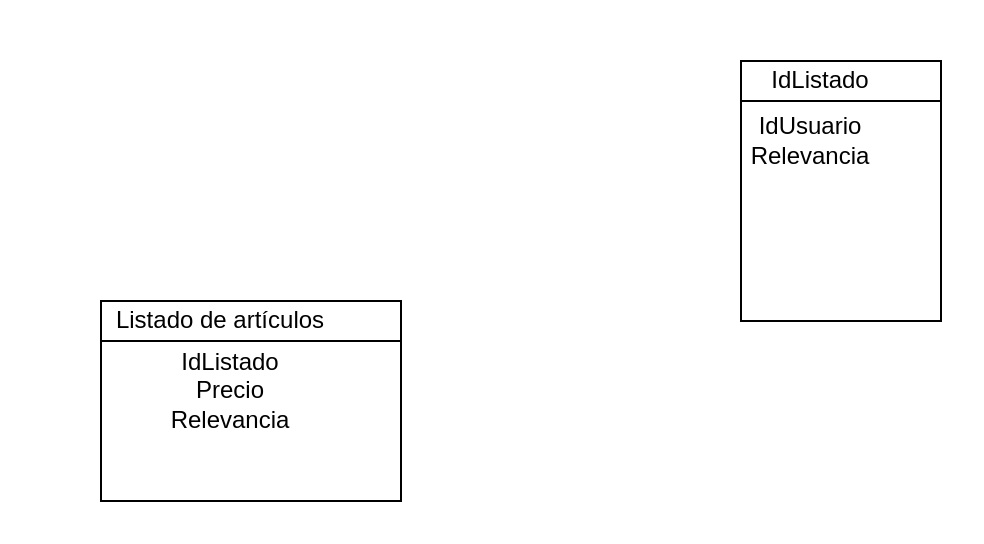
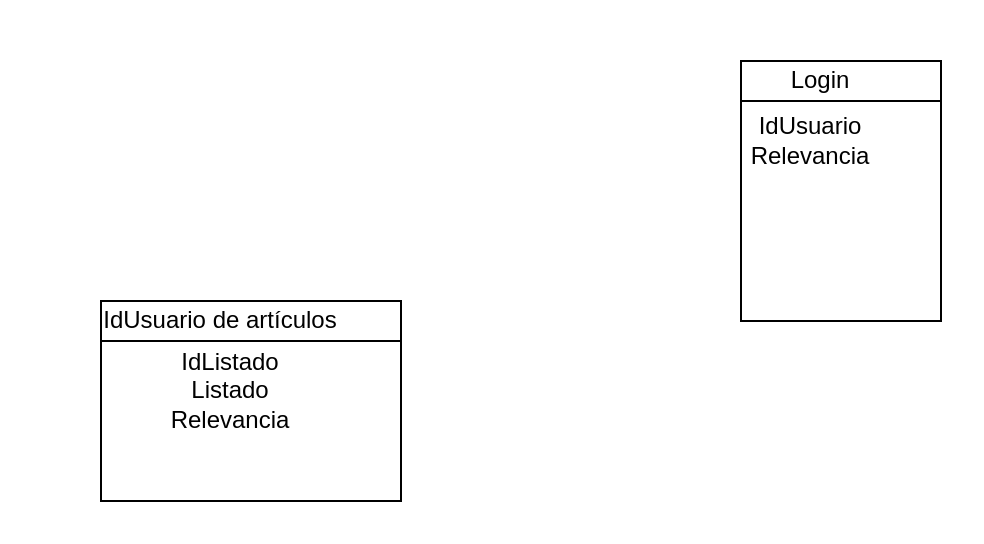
(821, 81) -> (821, 81)
(221, 321) -> (221, 321)
(231, 391) -> (231, 391)
